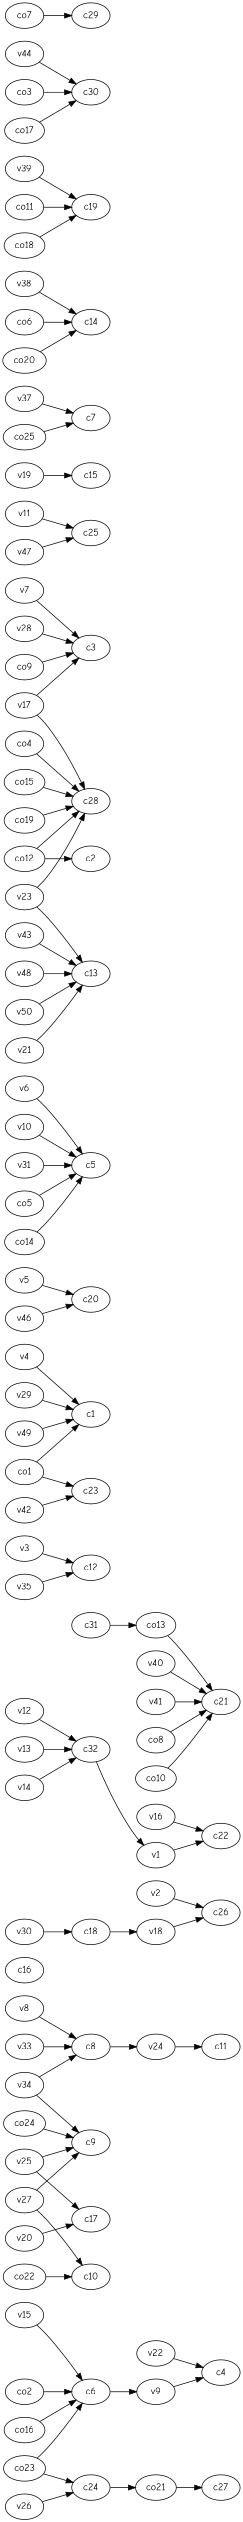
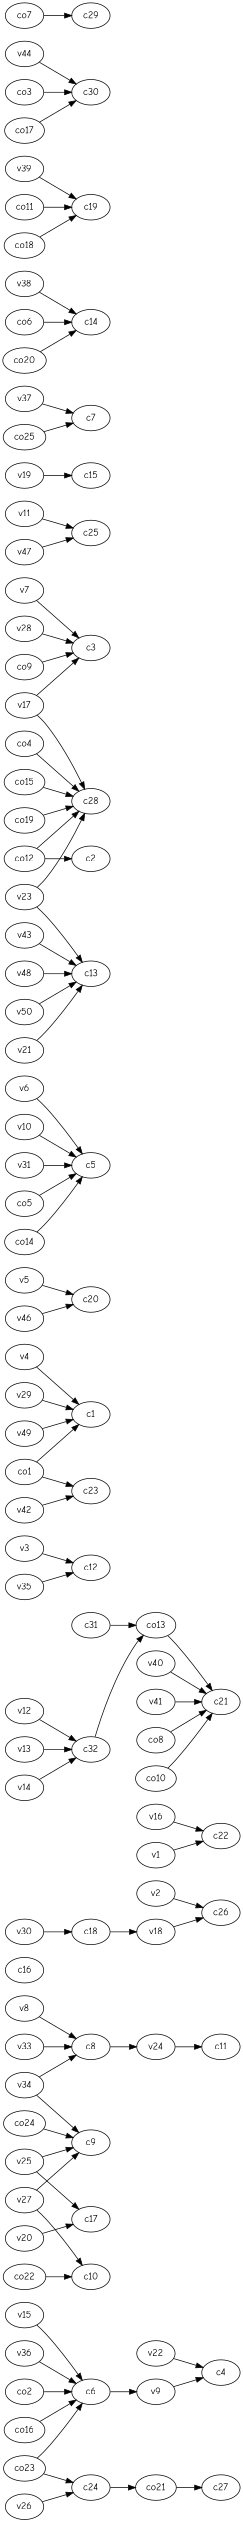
(115, 1802) -> (113, 1687)
none -> (25, 2353)
